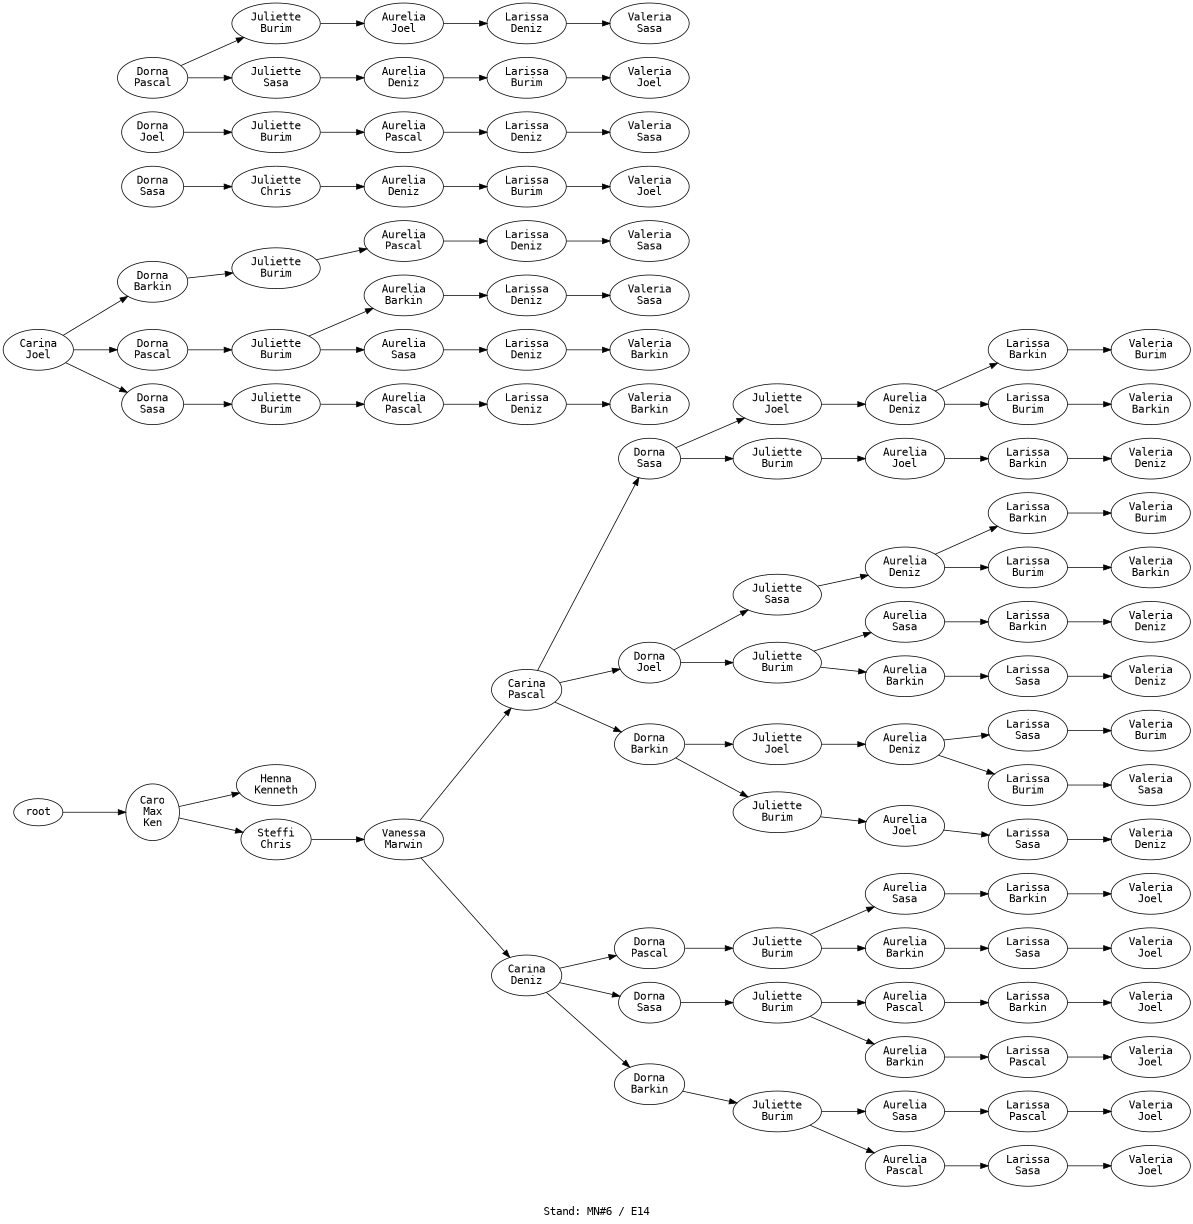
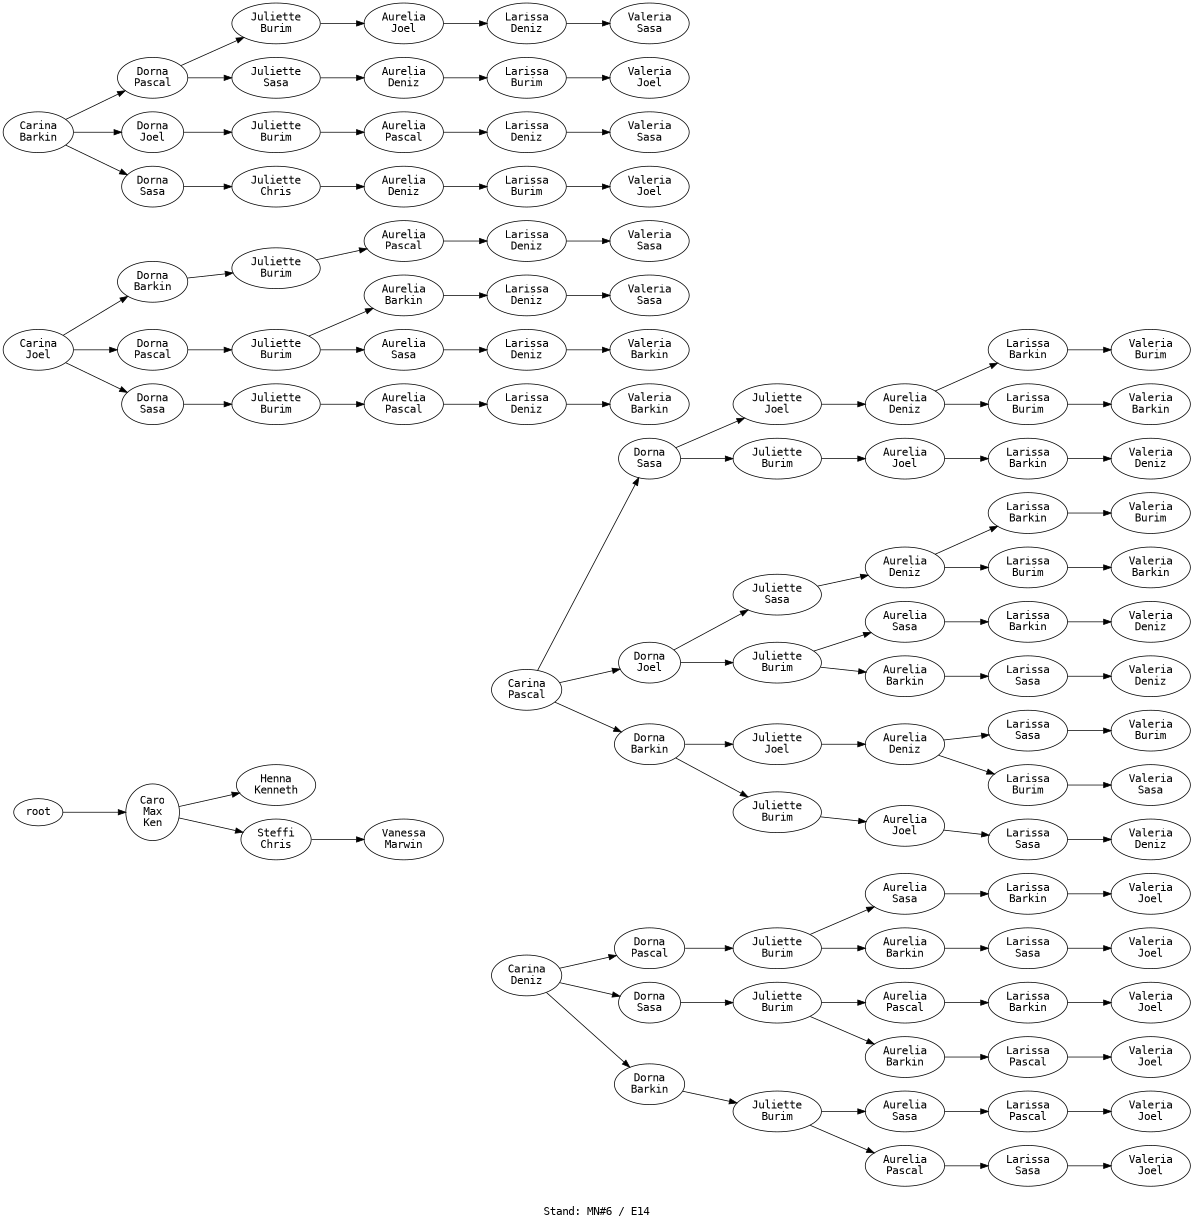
none -> (38, 132)
(463, 768) -> none
(463, 905) -> none
